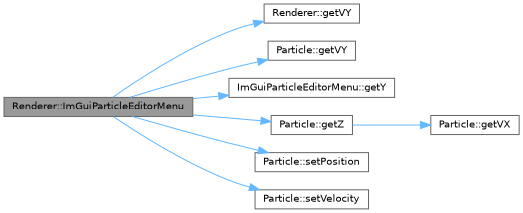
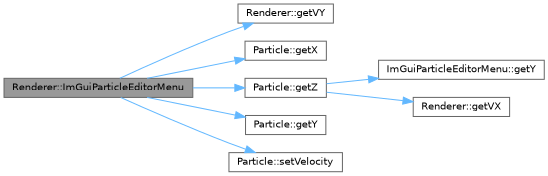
(312, 51) -> (286, 51)
(206, 97) -> (347, 82)
(475, 125) -> (461, 107)
(312, 162) -> (286, 125)
